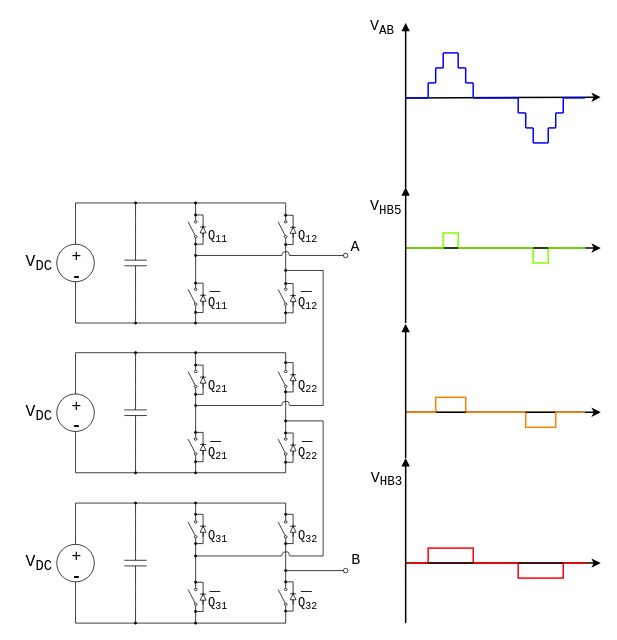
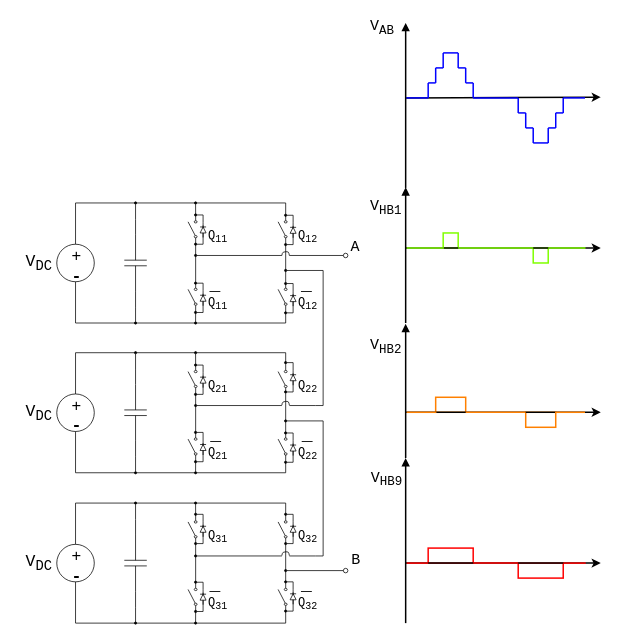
(387, 207) -> (387, 207)
none -> (389, 345)
(388, 478) -> (388, 478)
